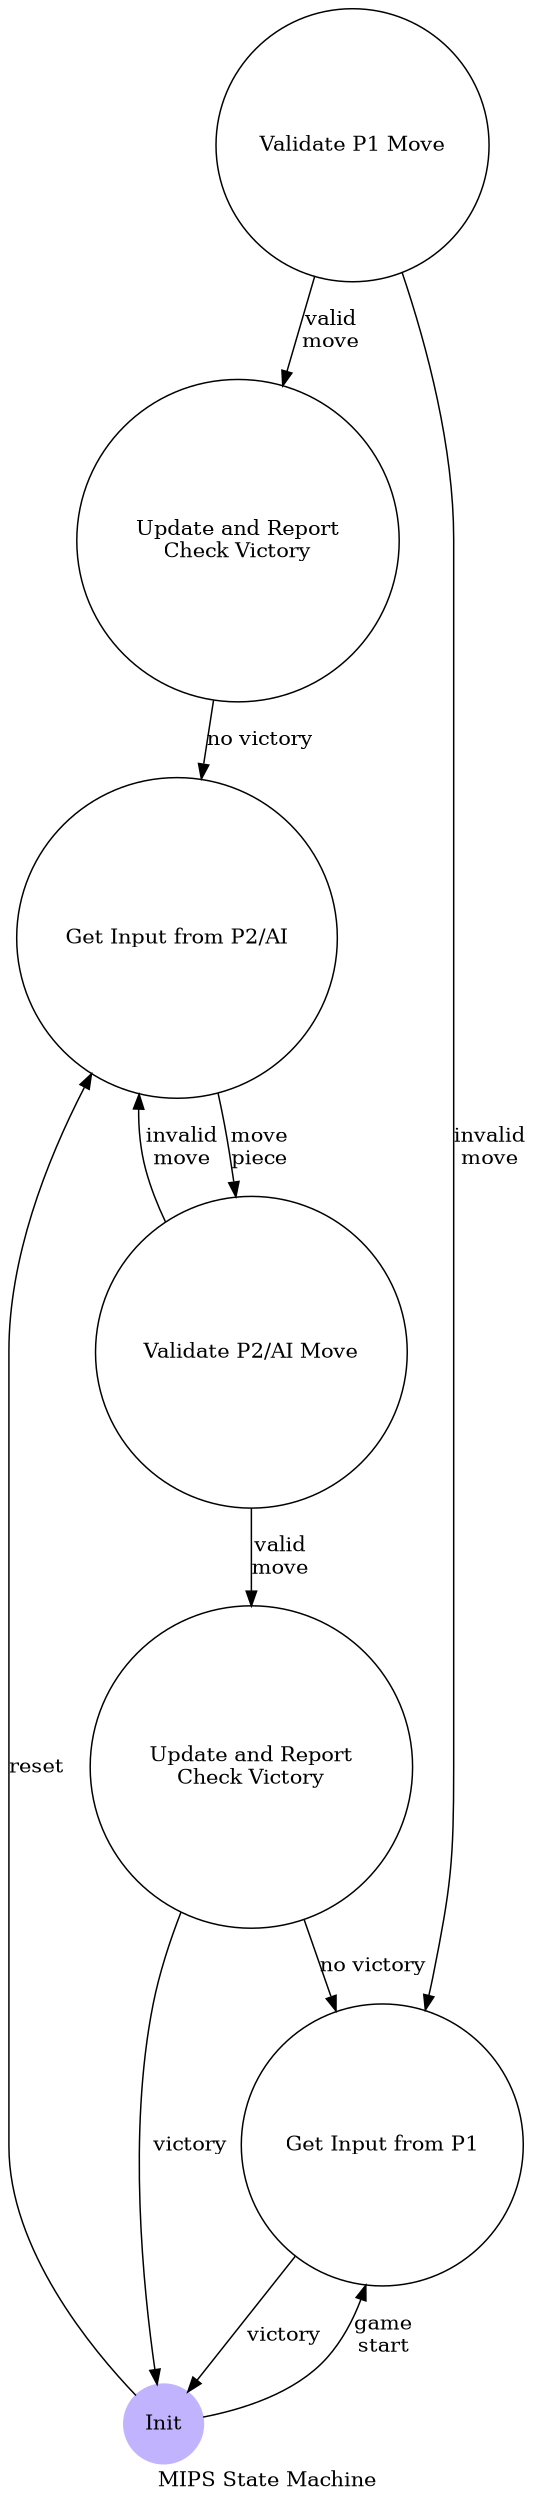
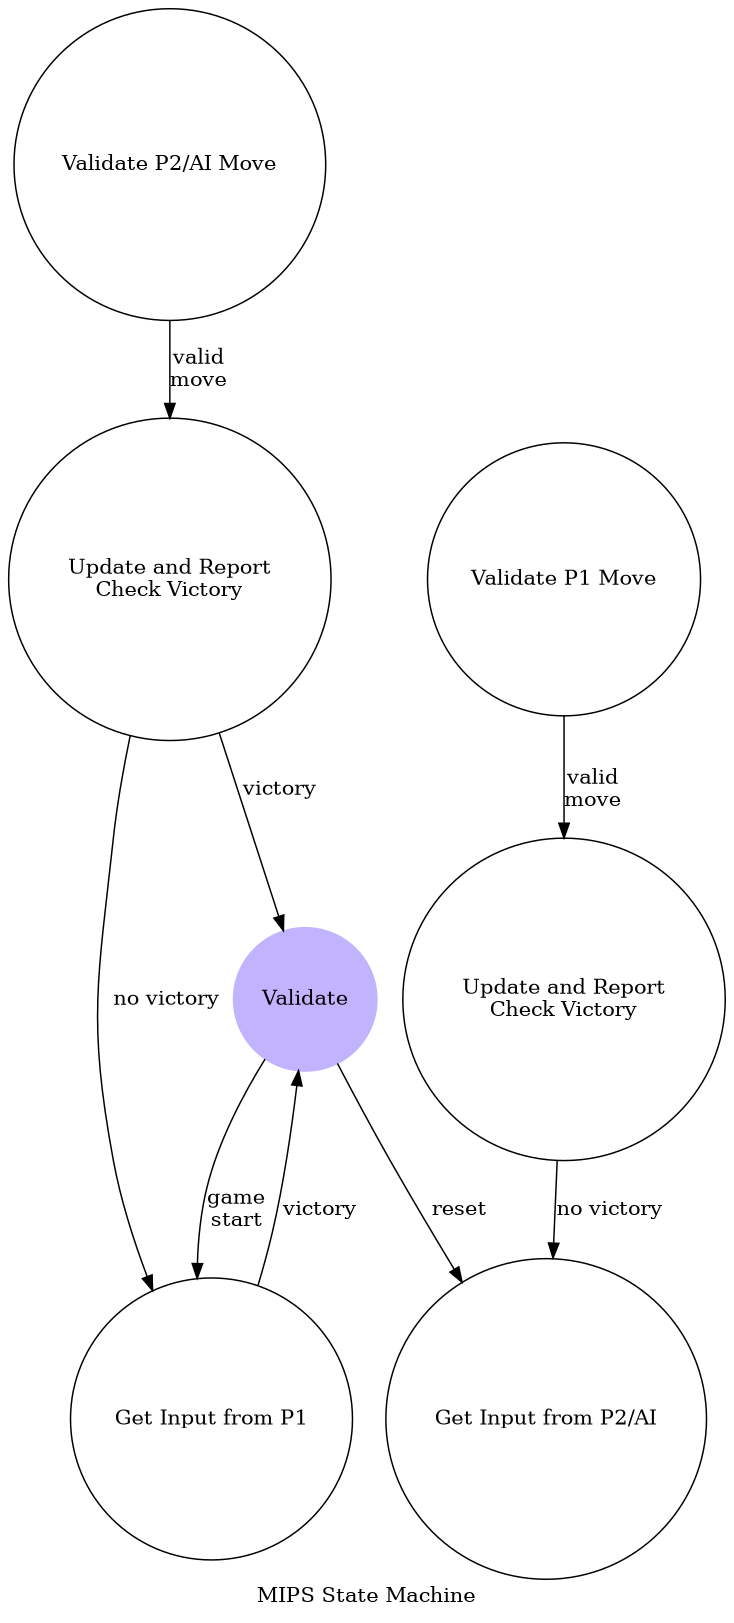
(454, 1132) -> none
(227, 1137) -> none
(145, 1167) -> none
(164, 2424) -> (305, 999)
